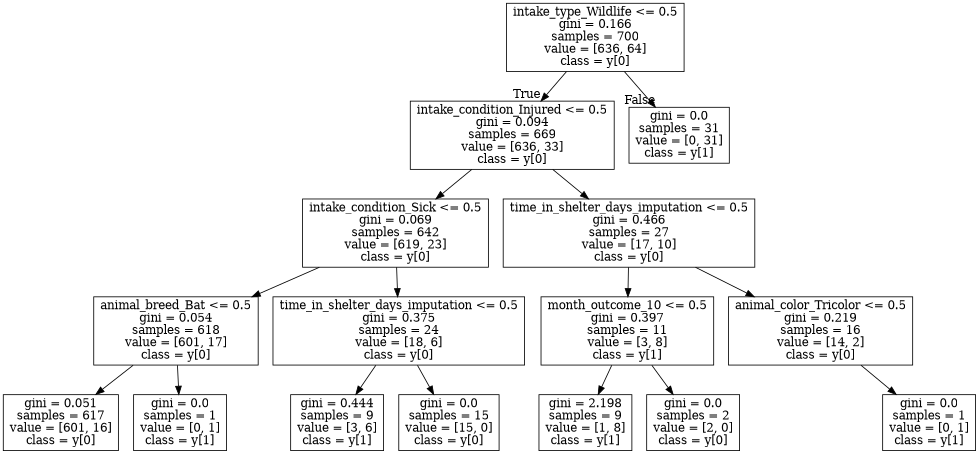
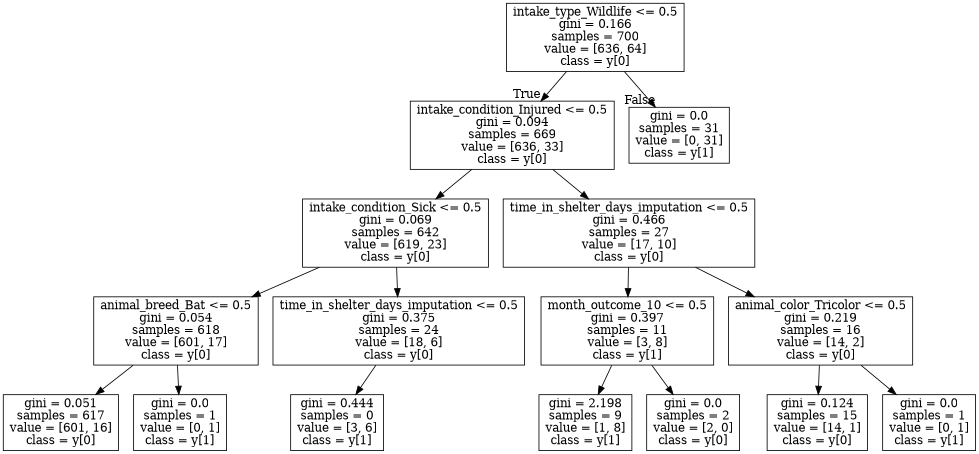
(337, 423) -> (337, 423)
(449, 423) -> none
none -> (817, 423)
